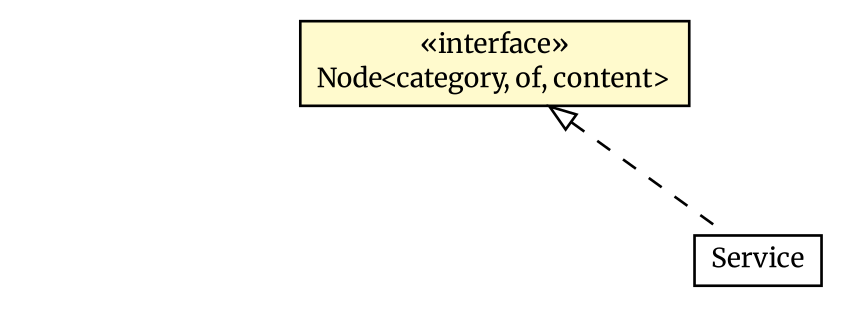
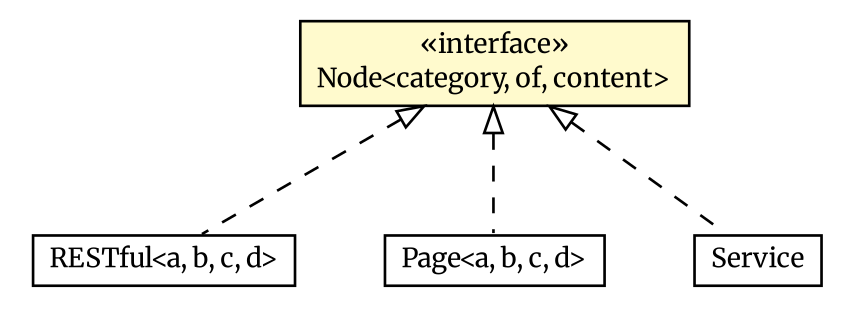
none -> (163, 259)
none -> (493, 259)
